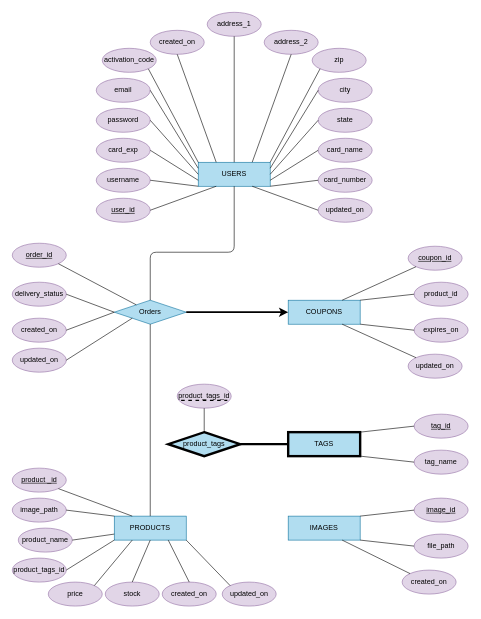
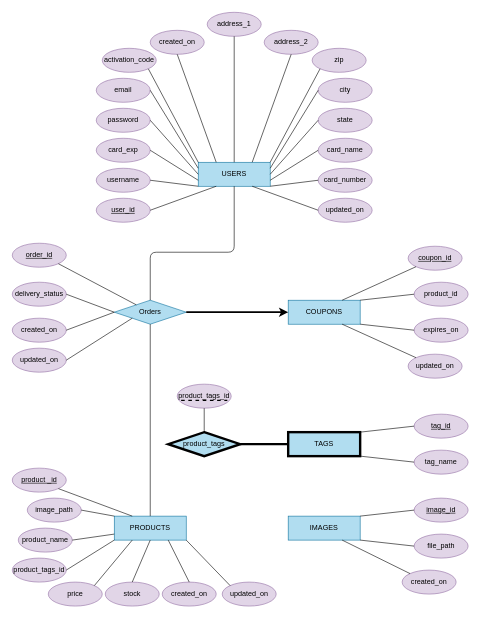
(39, 510) -> (54, 510)
